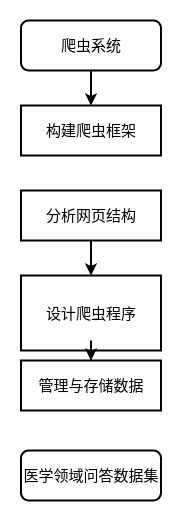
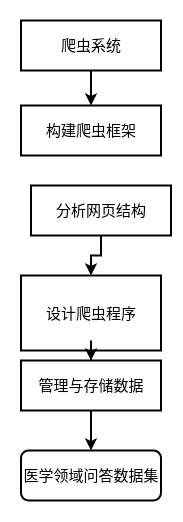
(91, 46) -> (91, 46)
(91, 216) -> (101, 211)
none -> (91, 426)
